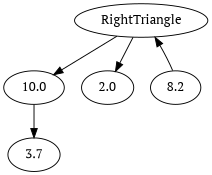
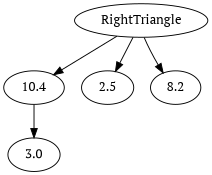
(167, 58) -> (151, 51)
(34, 88) -> (34, 88)
(108, 88) -> (108, 88)
(34, 155) -> (34, 155)
